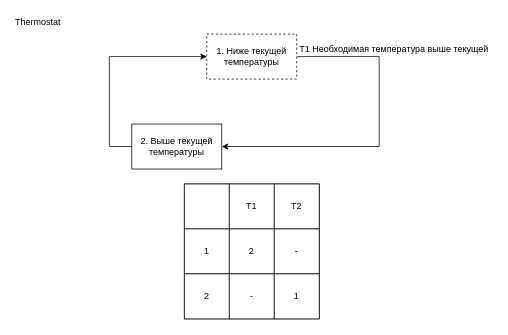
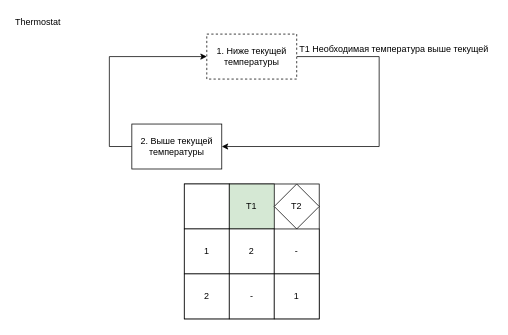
(252, 207) -> (252, 207)
(297, 207) -> (297, 207)
